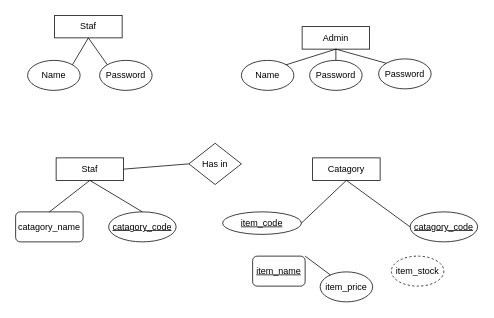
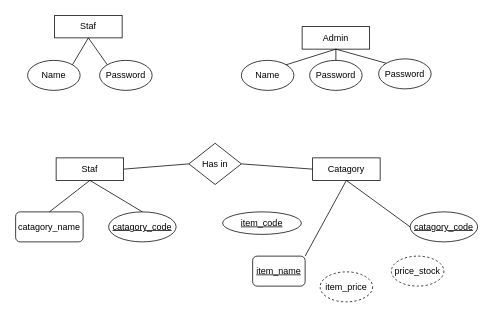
none -> (276, 166)
(321, 204) -> none
(317, 265) -> (324, 221)
(417, 271) -> (417, 271)
(346, 287) -> (346, 287)
